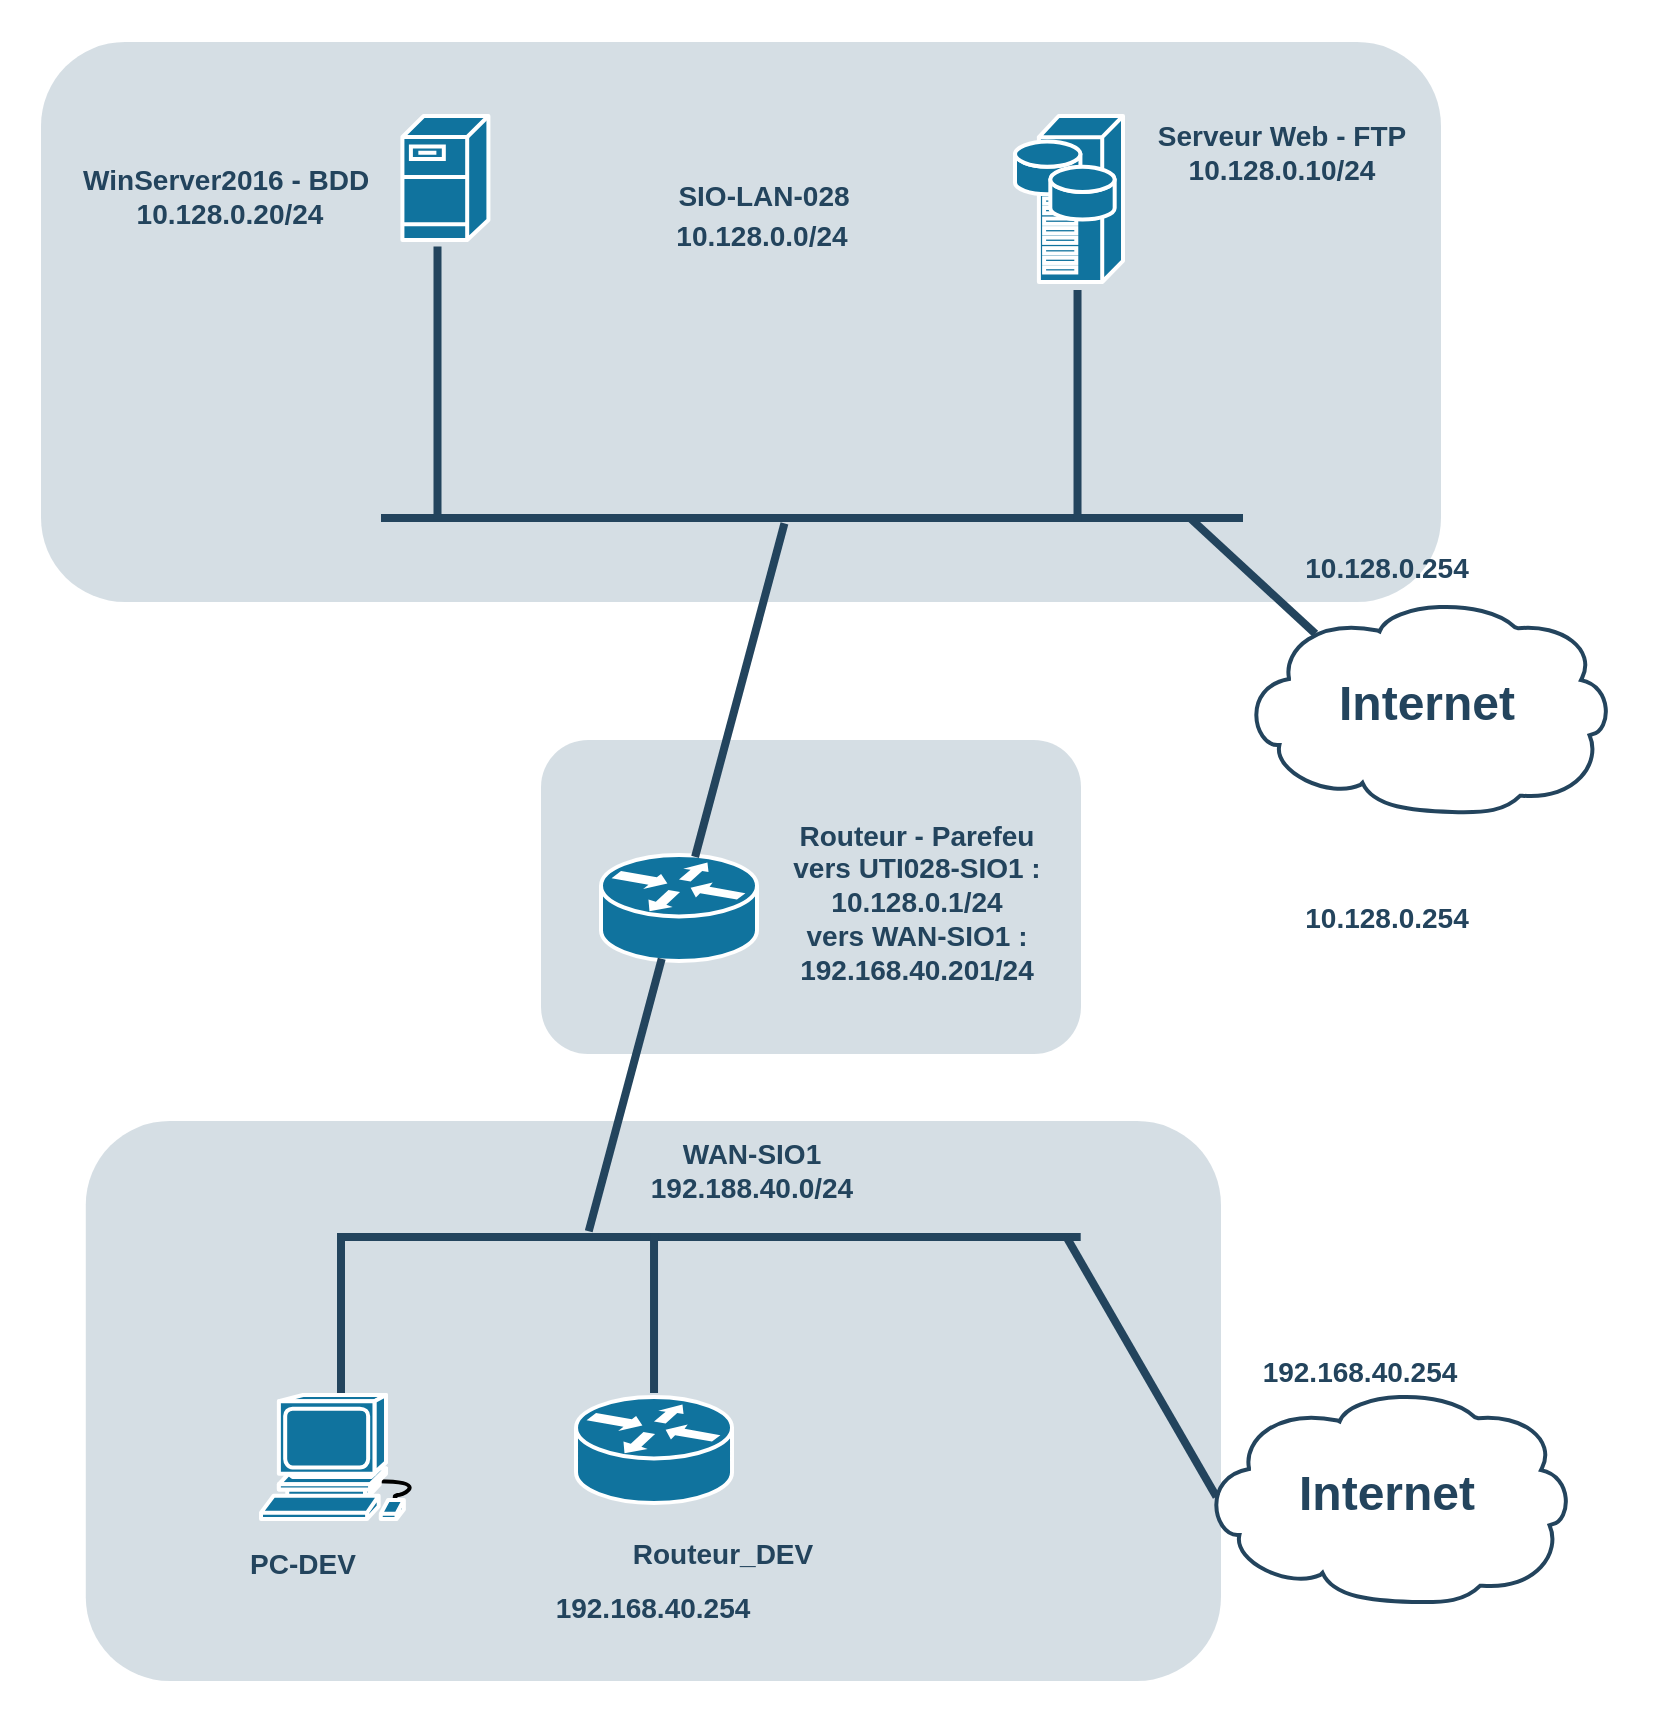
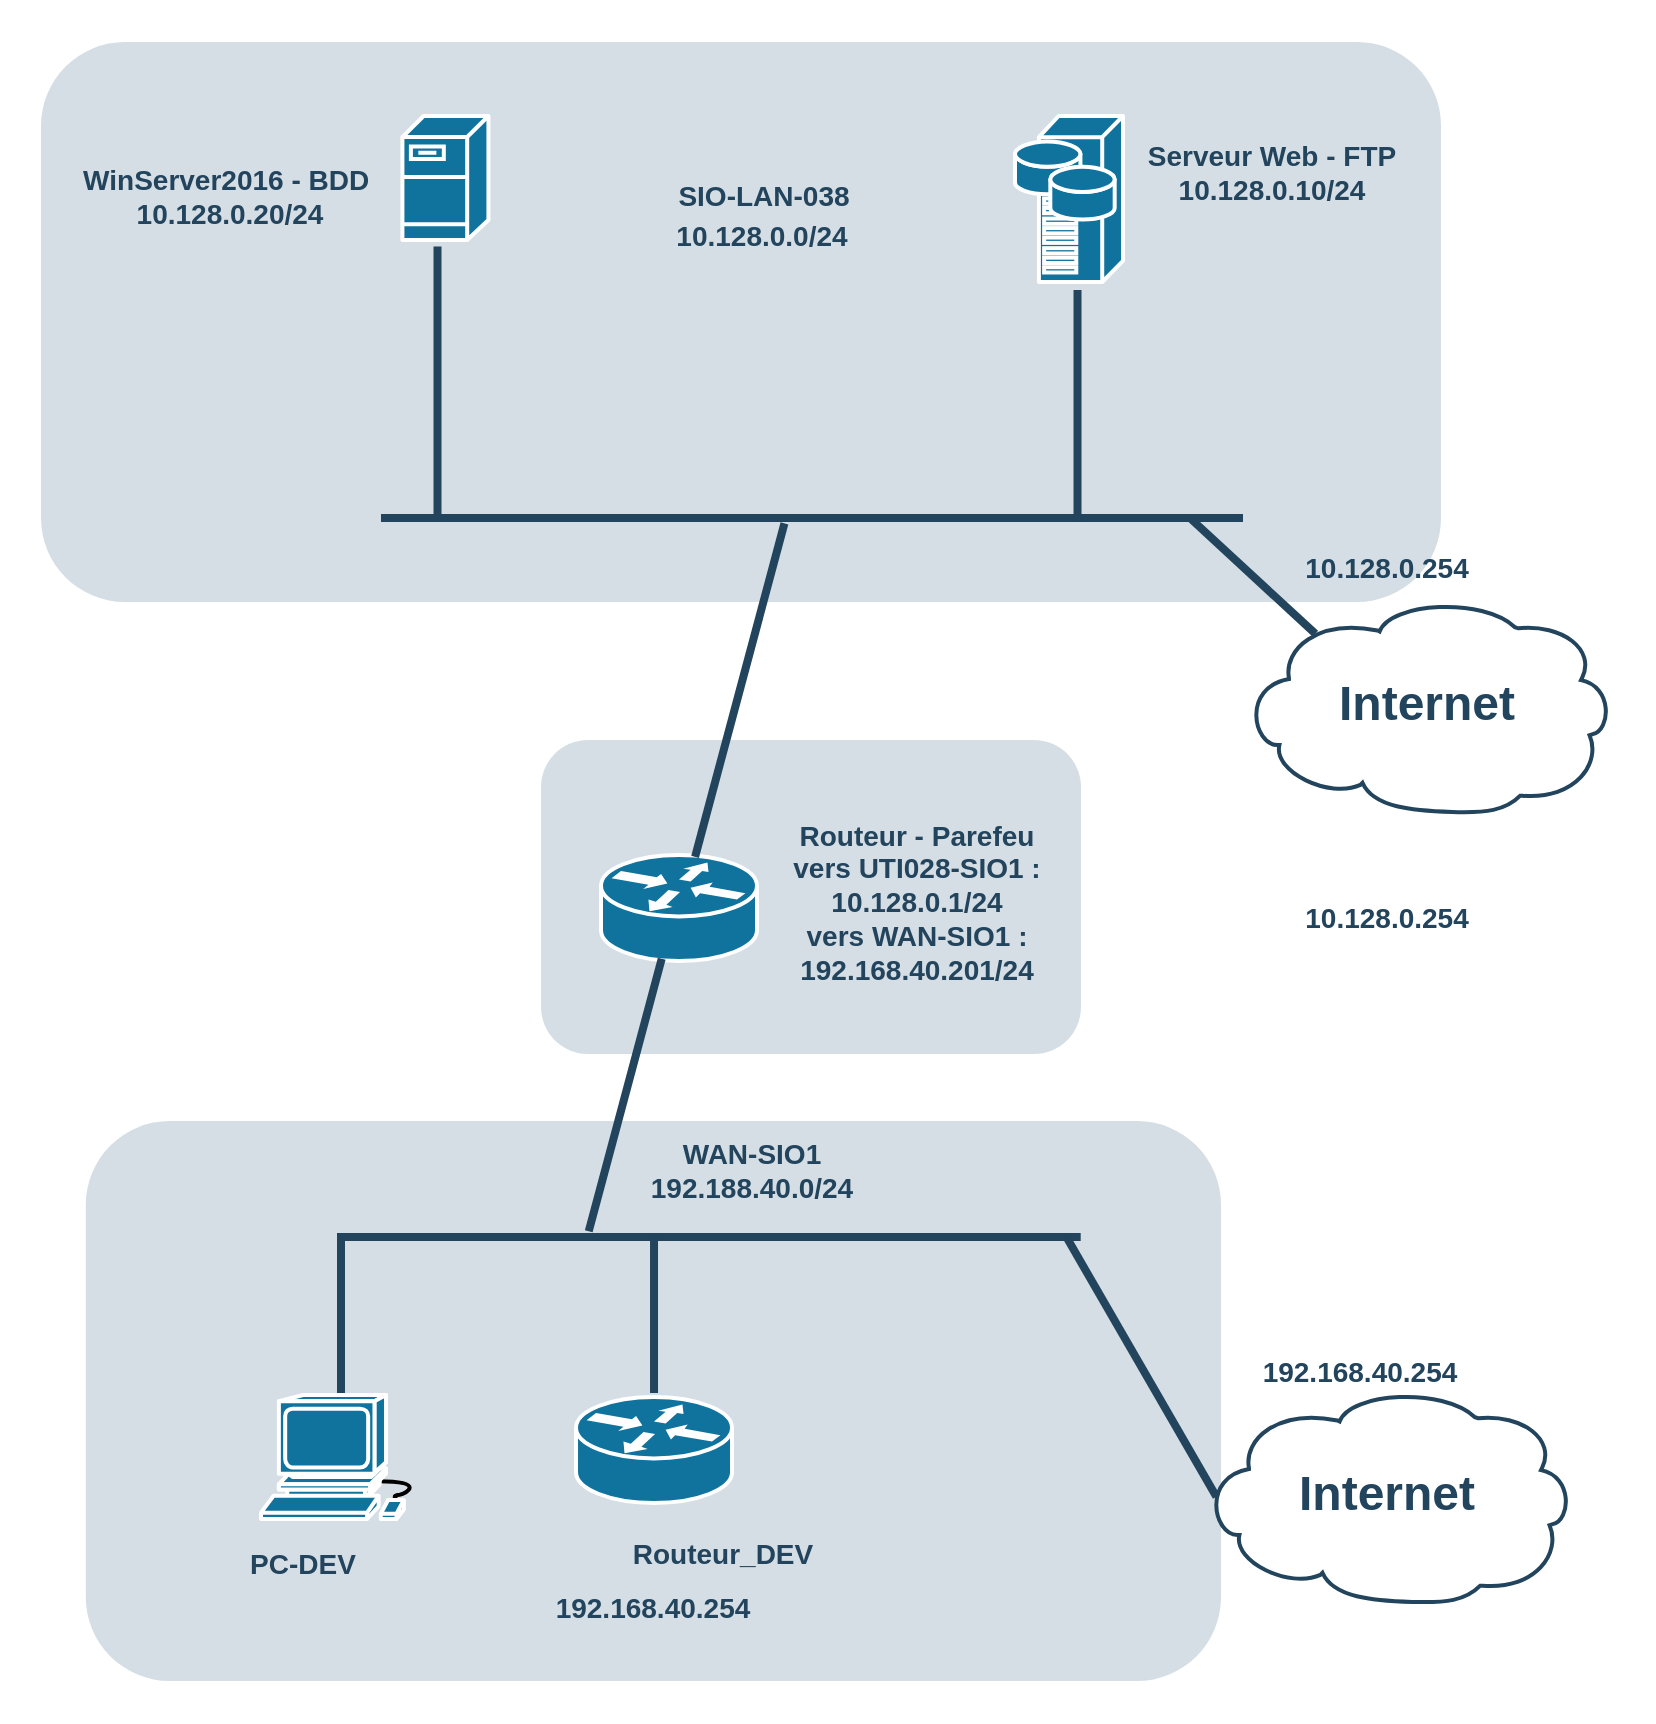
(1283, 152) -> (1273, 172)
(765, 197) -> (765, 197)
